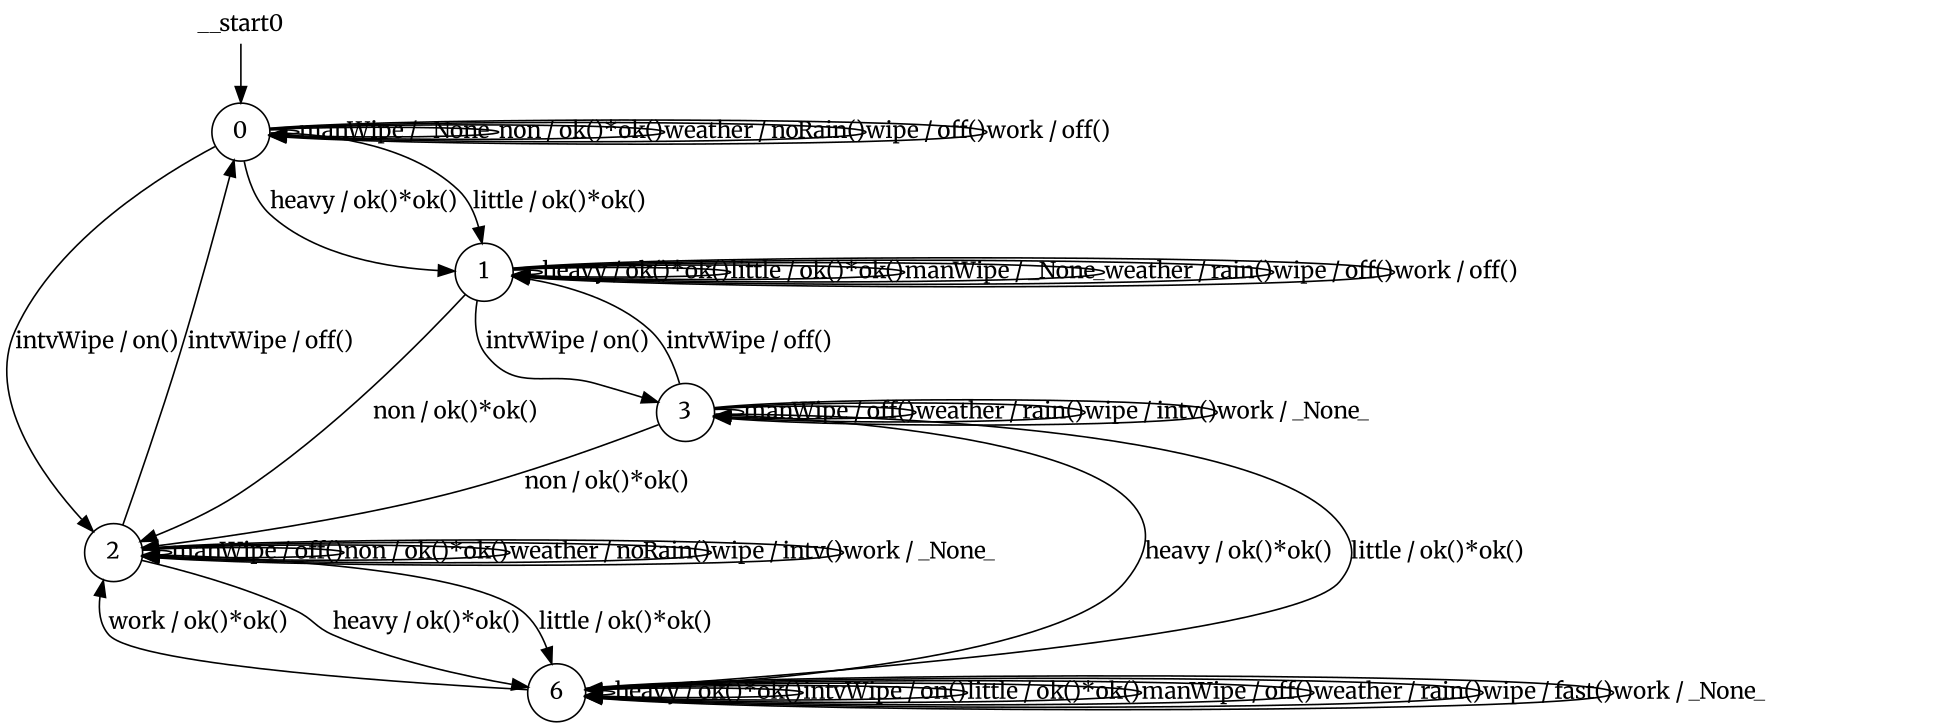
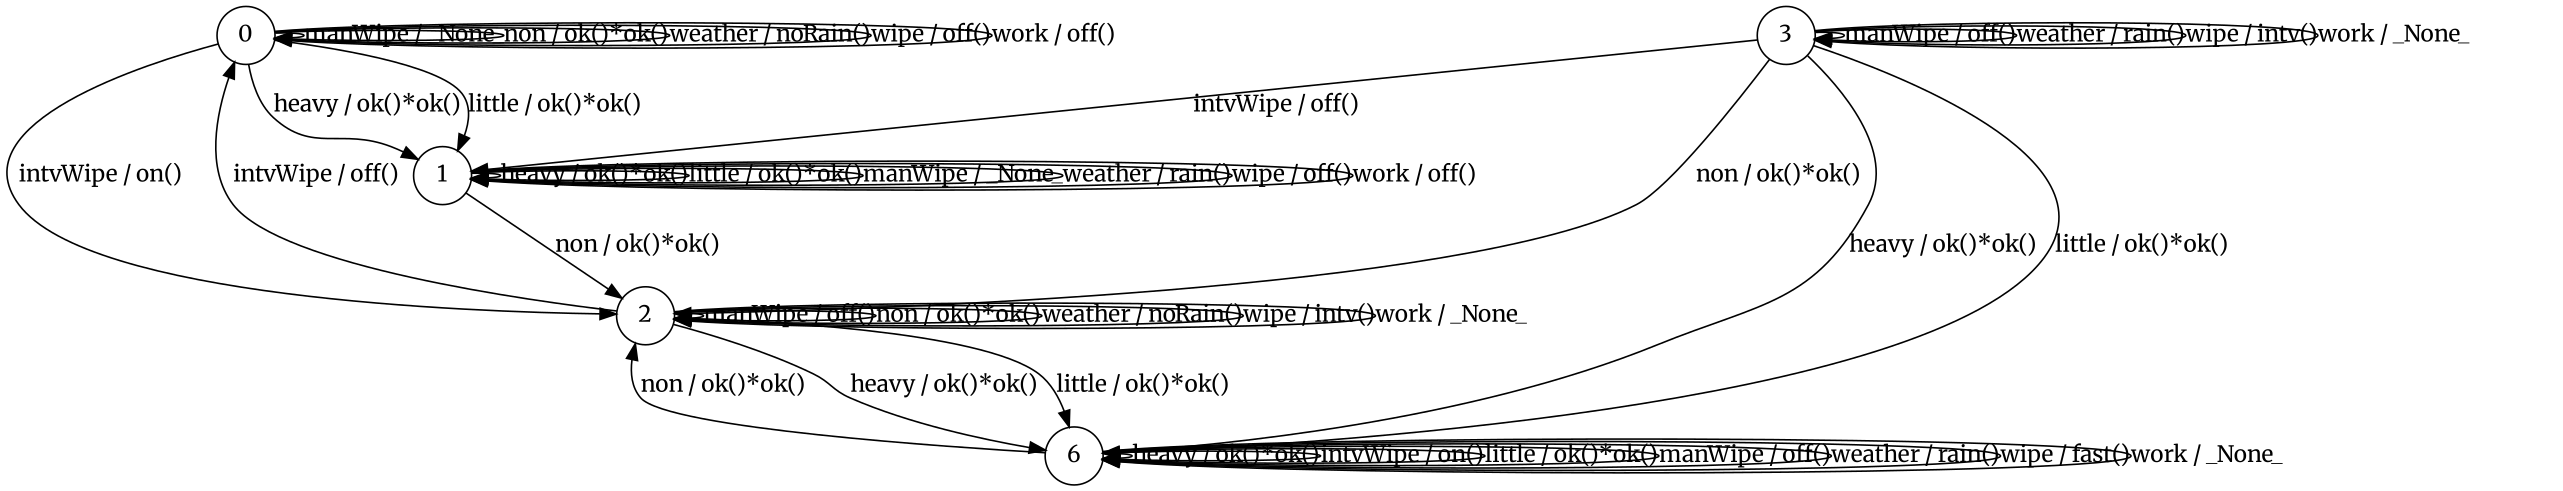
(241, 25) -> none
(533, 379) -> none
(199, 623) -> (724, 386)
